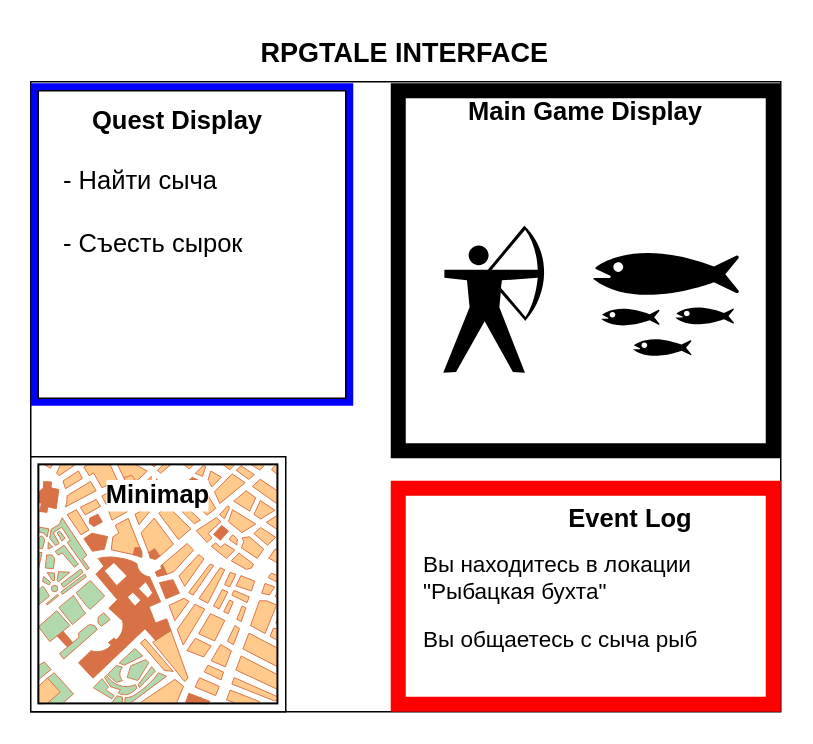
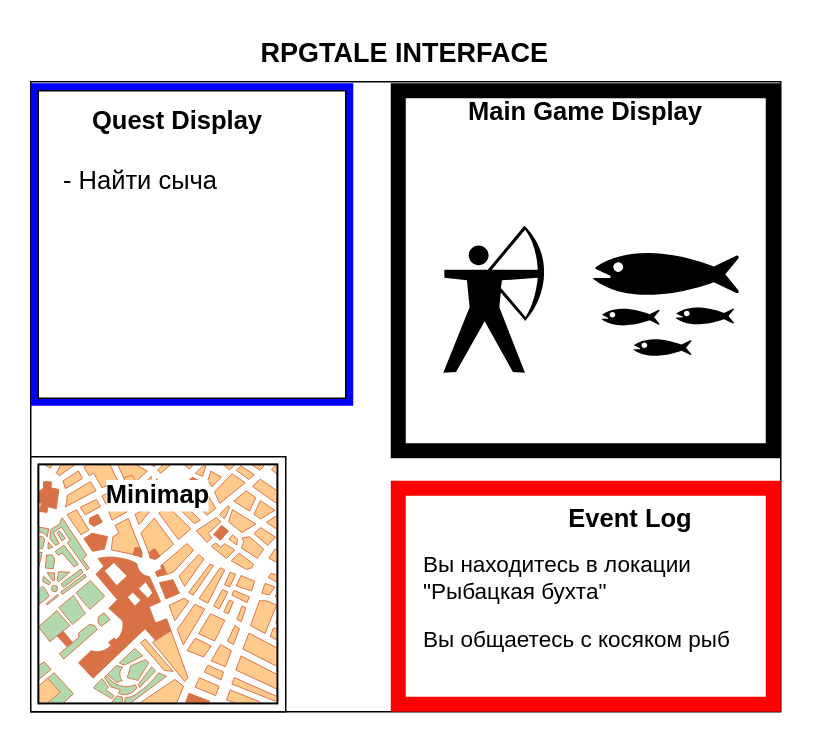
(166, 245) -> none
(557, 638) -> (576, 638)
